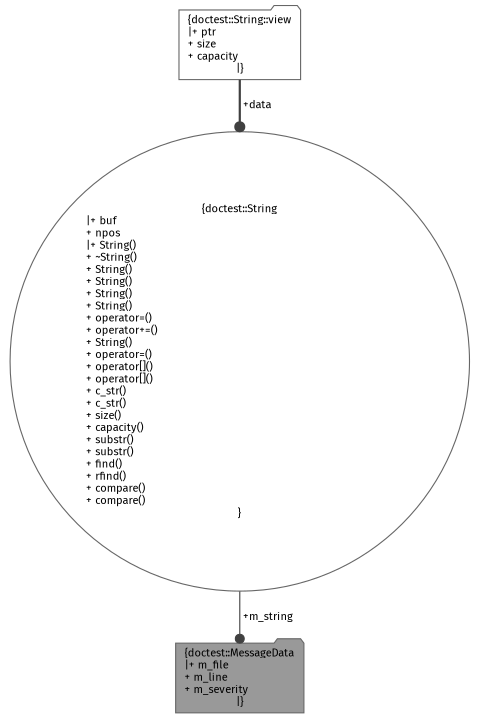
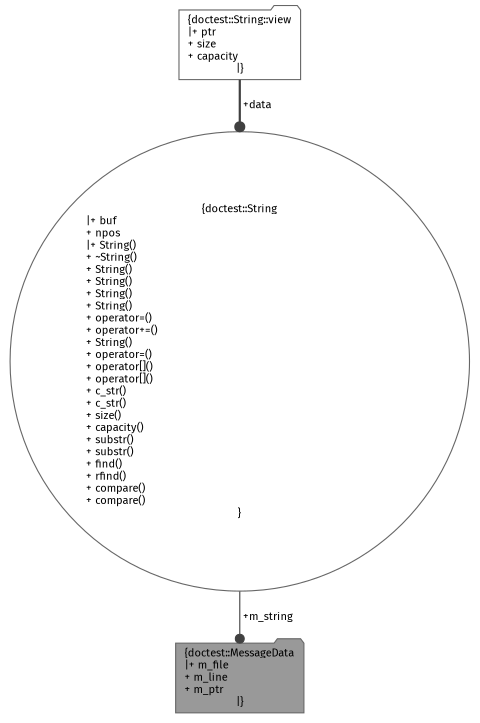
(240, 678) -> (240, 678)
